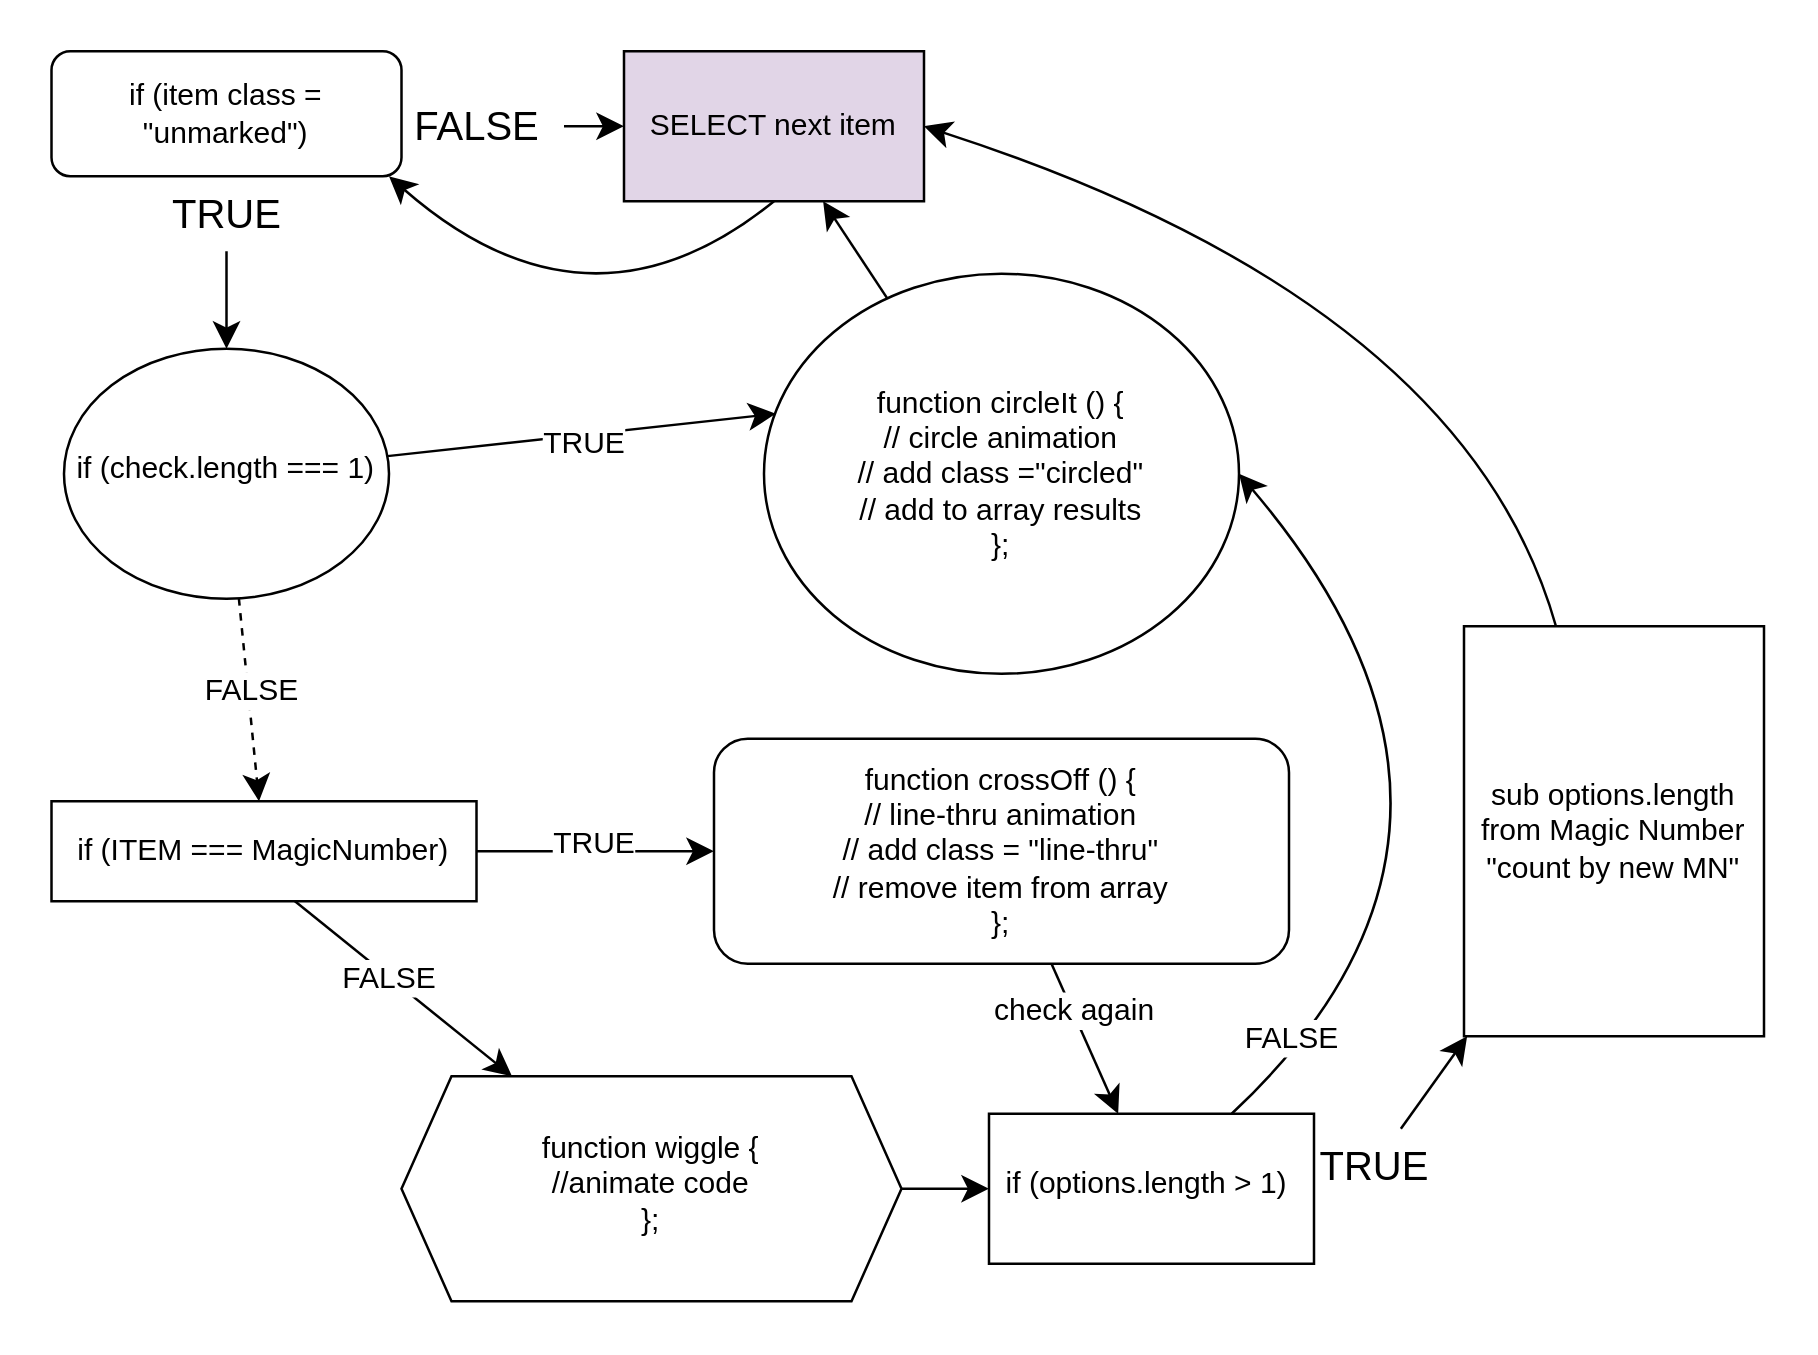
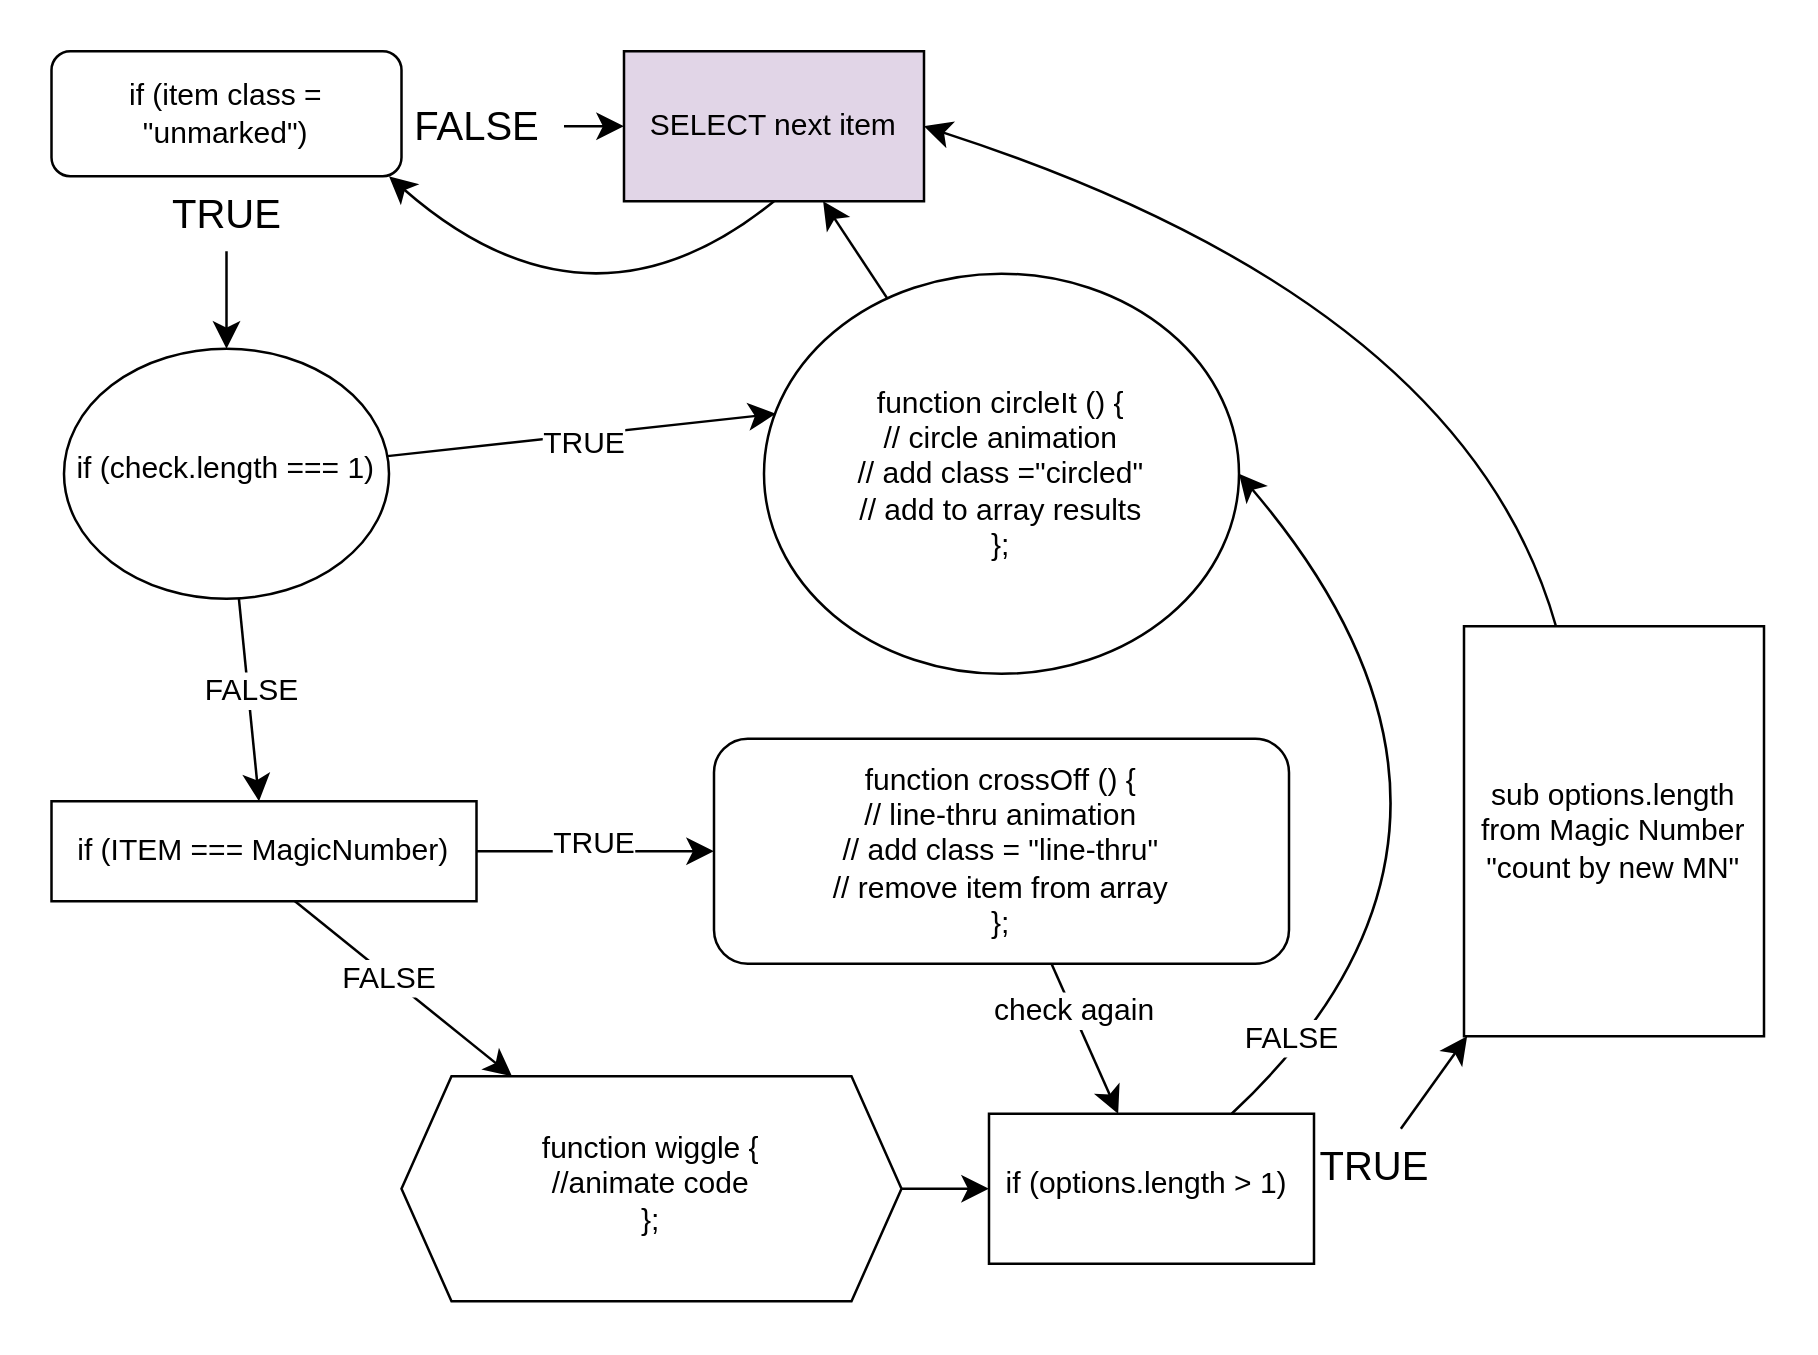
(253, 742) -> (253, 742)
